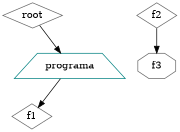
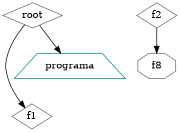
(157, 66) -> (157, 66)
(52, 90) -> (6, 63)
